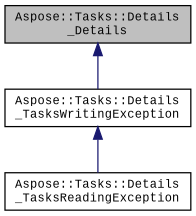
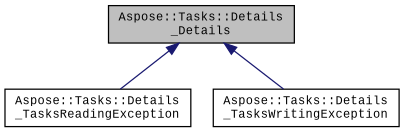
(98, 156) -> (145, 70)
